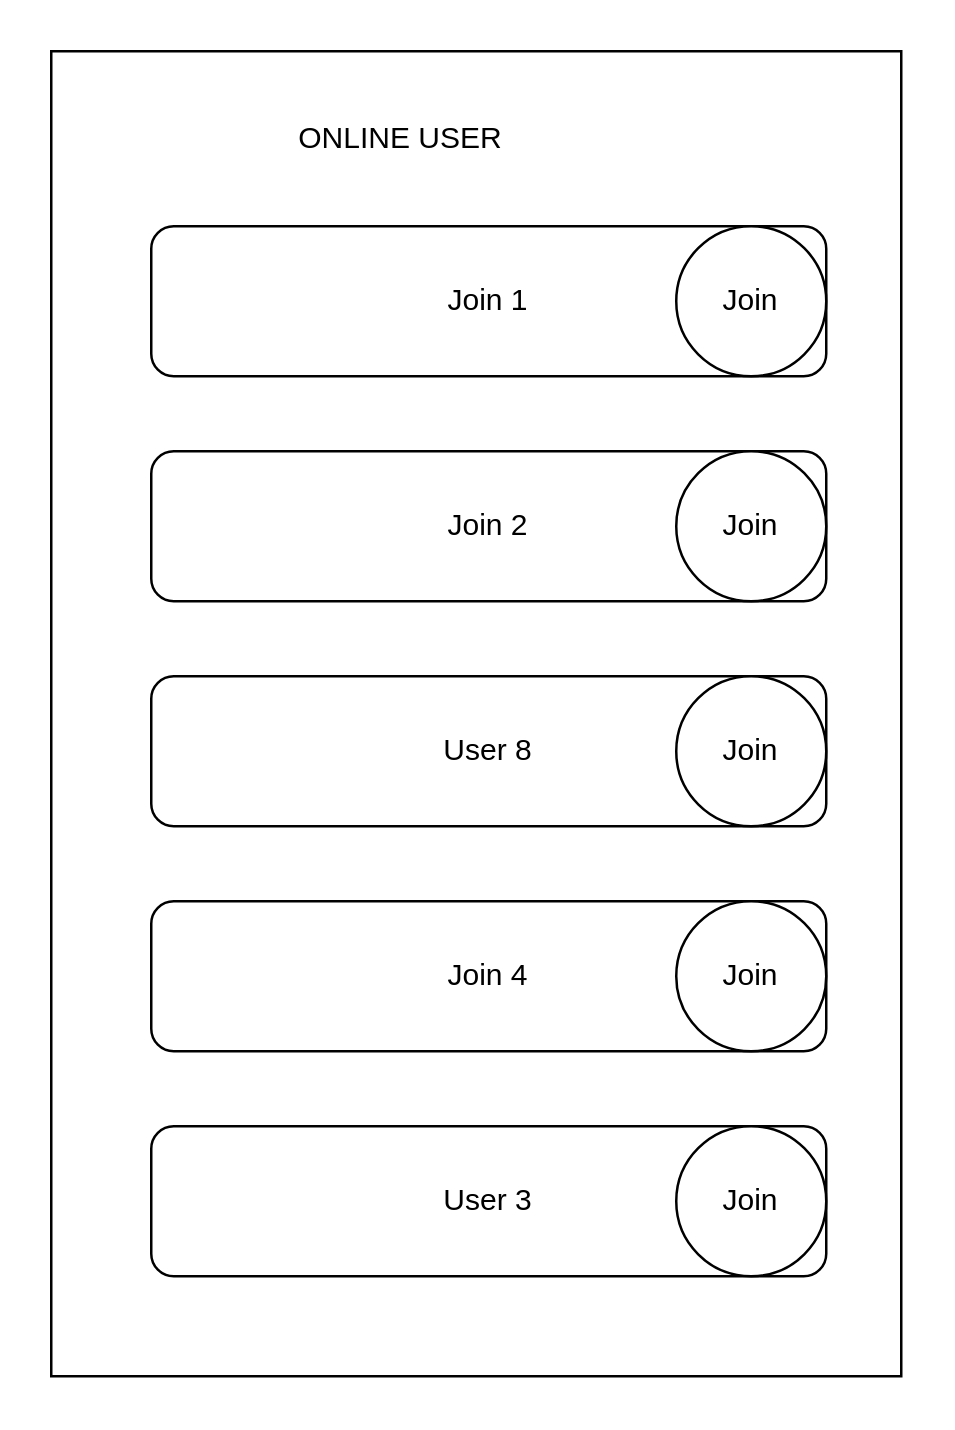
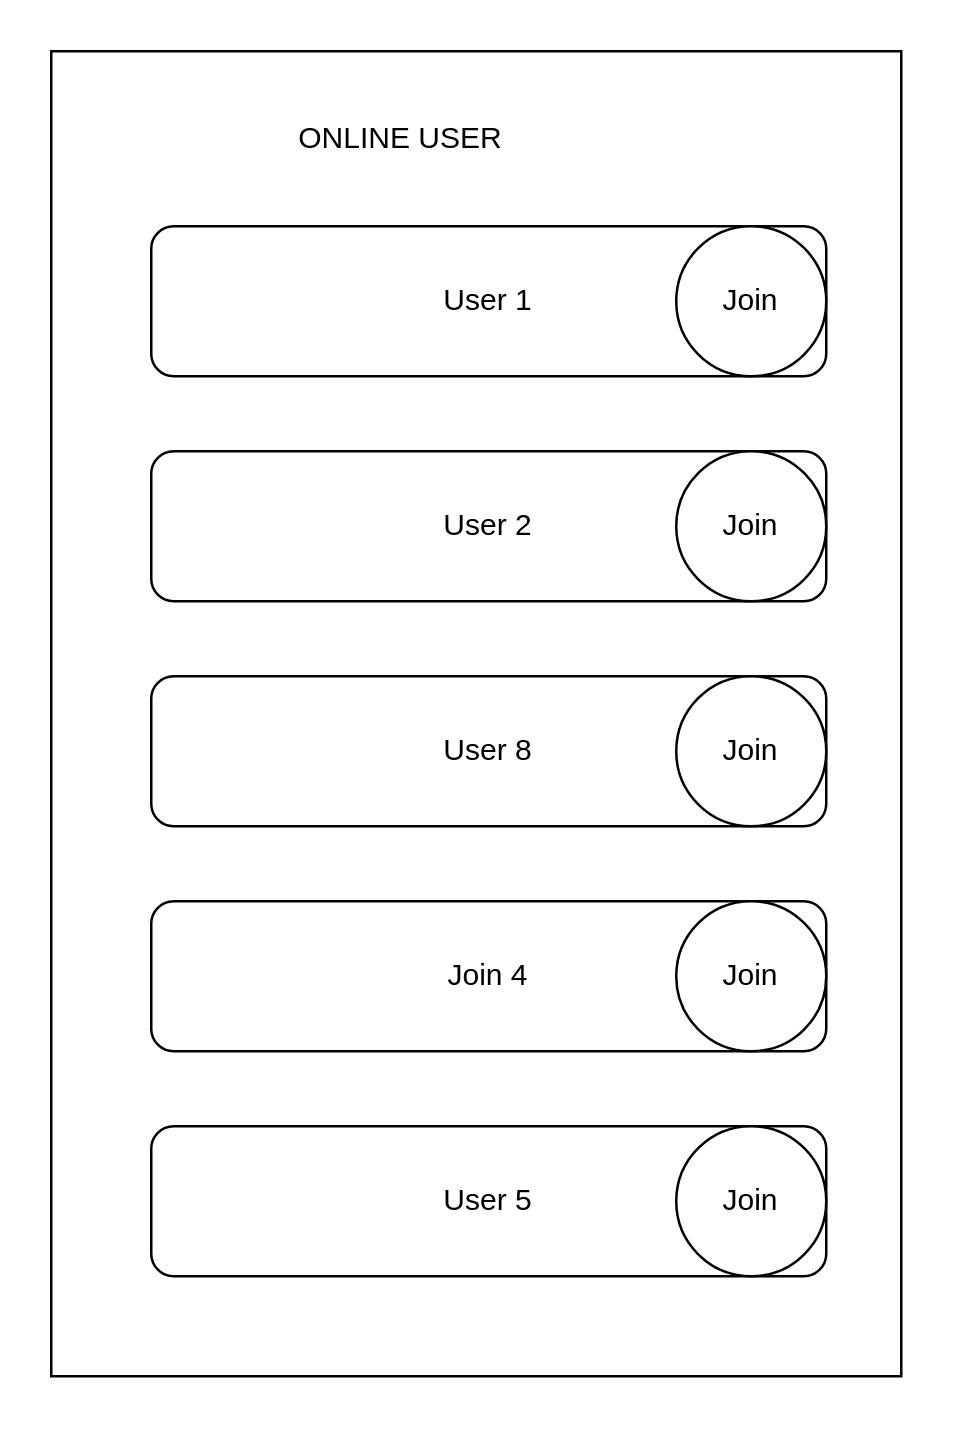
(489, 301) -> (489, 301)
(489, 526) -> (489, 526)
(489, 1201) -> (489, 1201)
